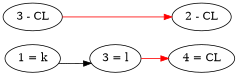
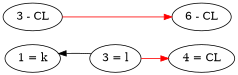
(202, 17) -> (202, 17)
(71, 64) -> (79, 53)
